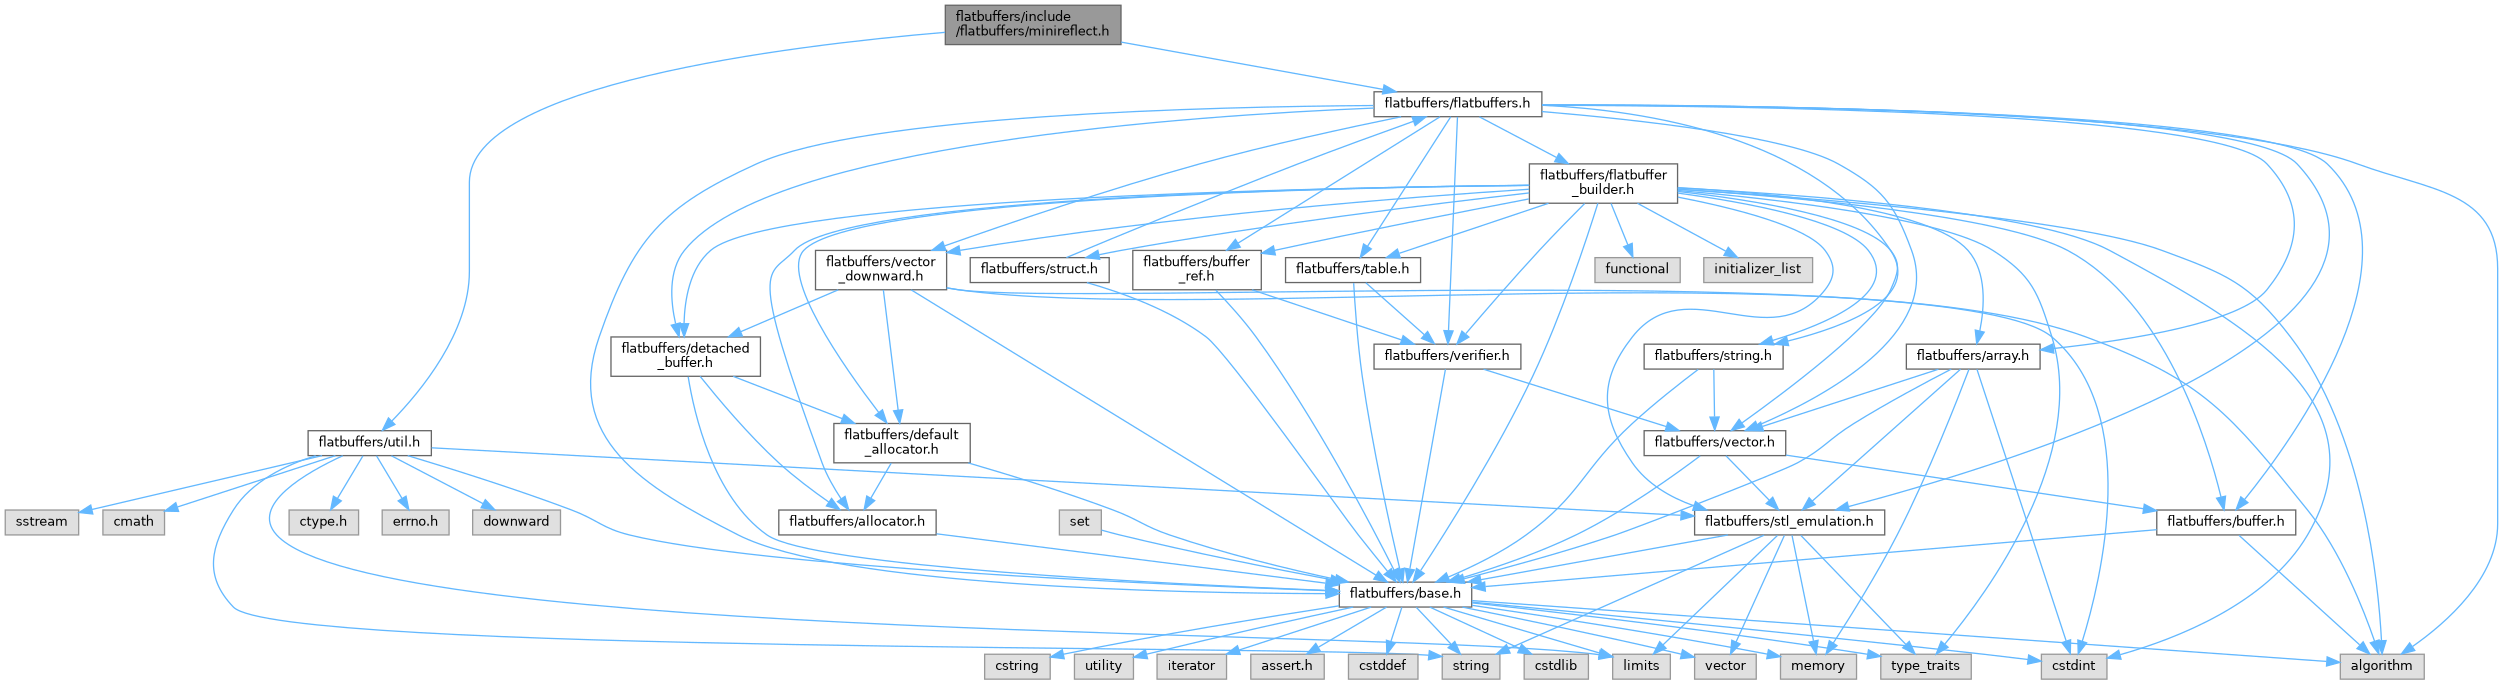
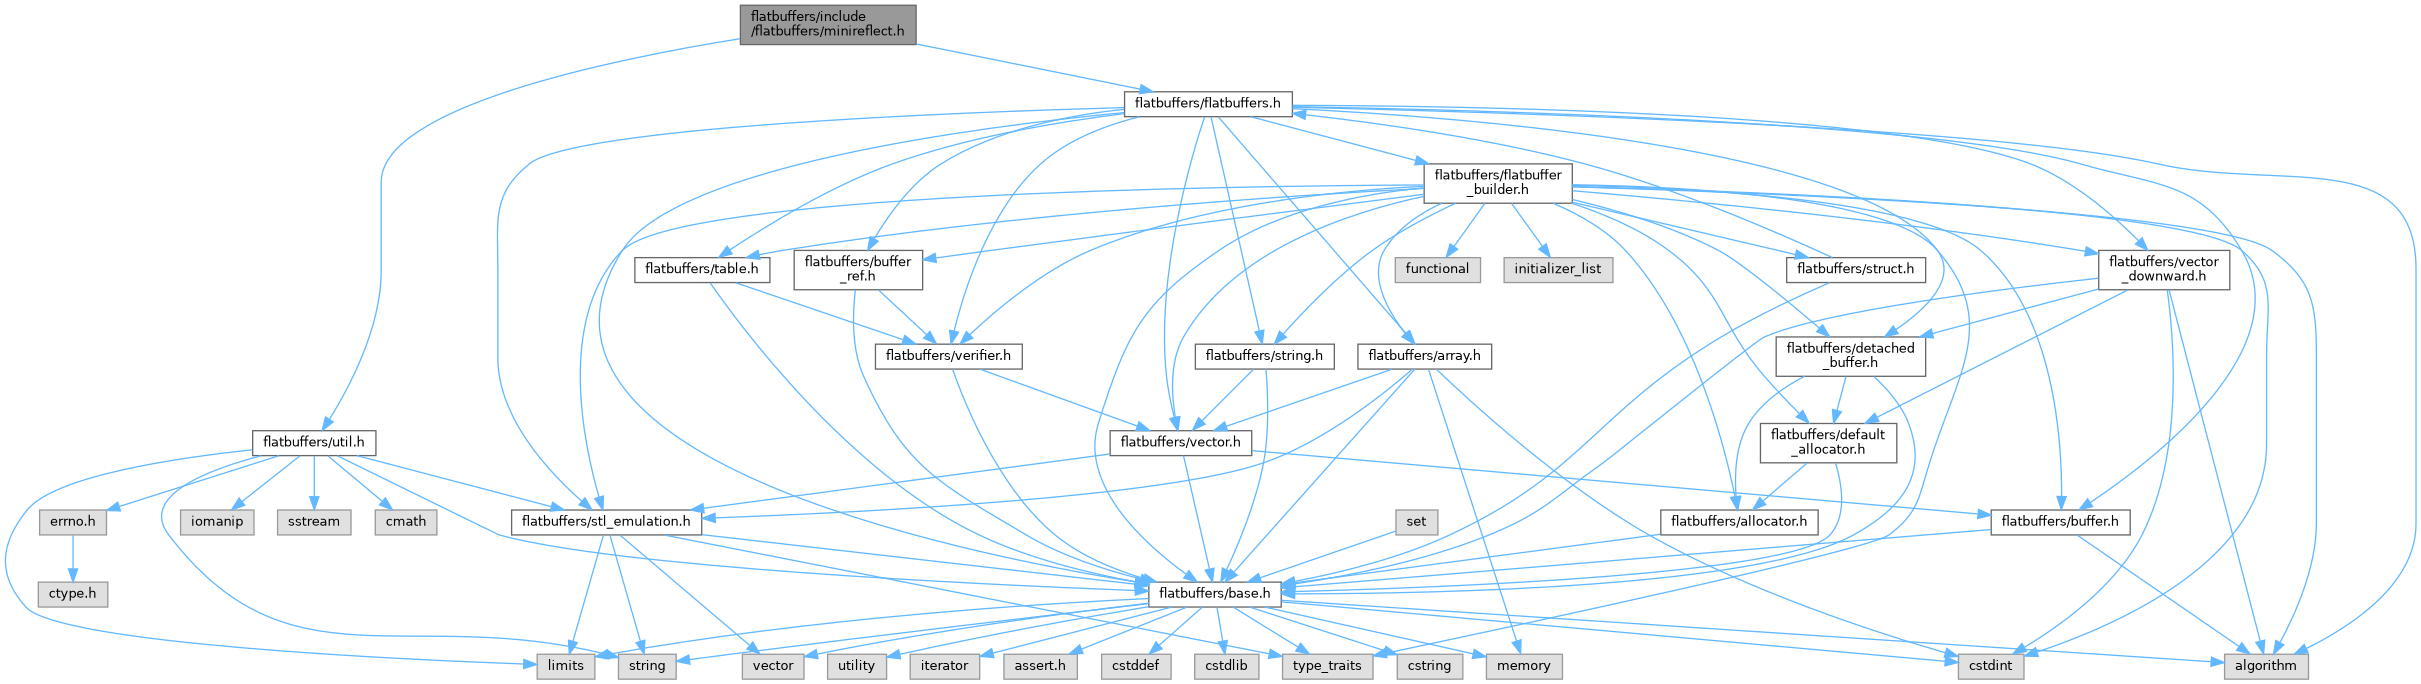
(350, 477) -> (73, 552)
(517, 522) -> (217, 522)
(1803, 588) -> none
